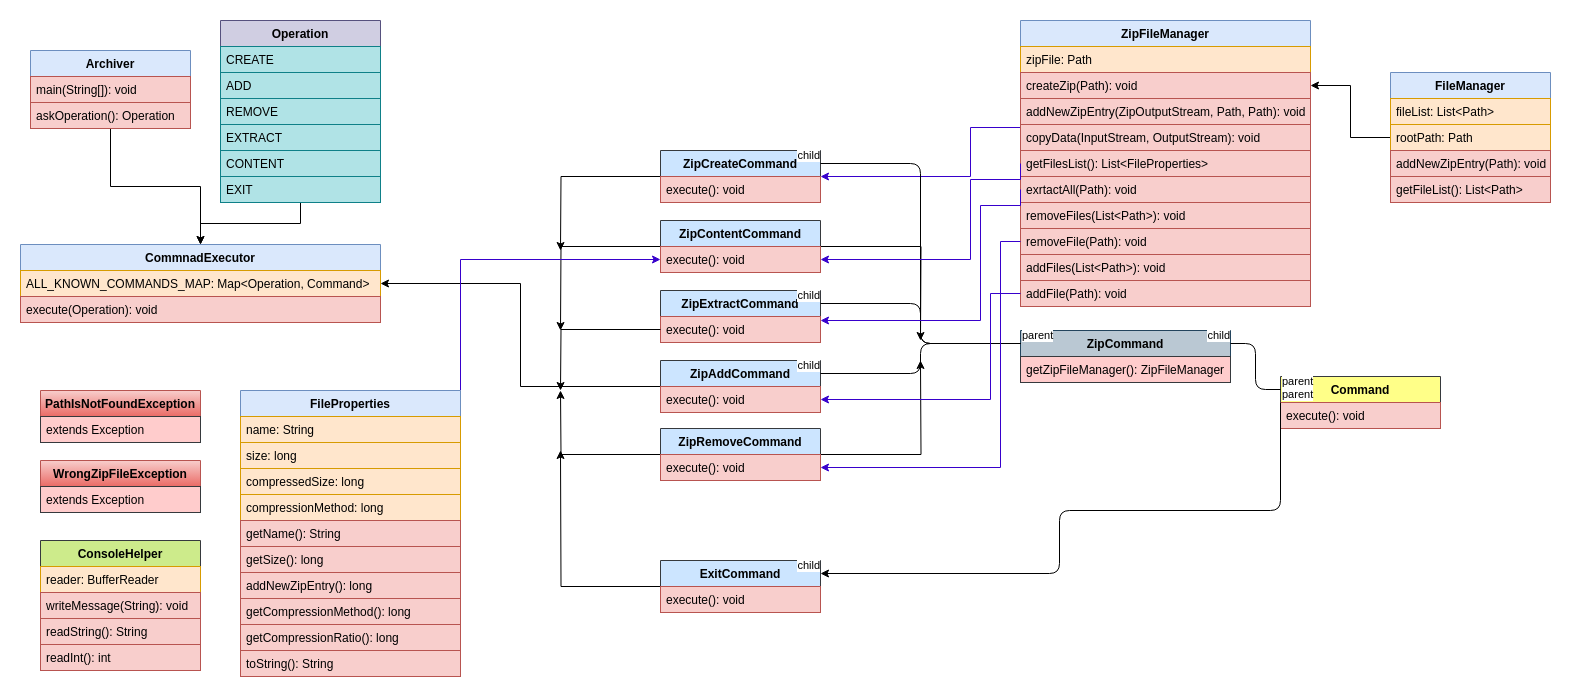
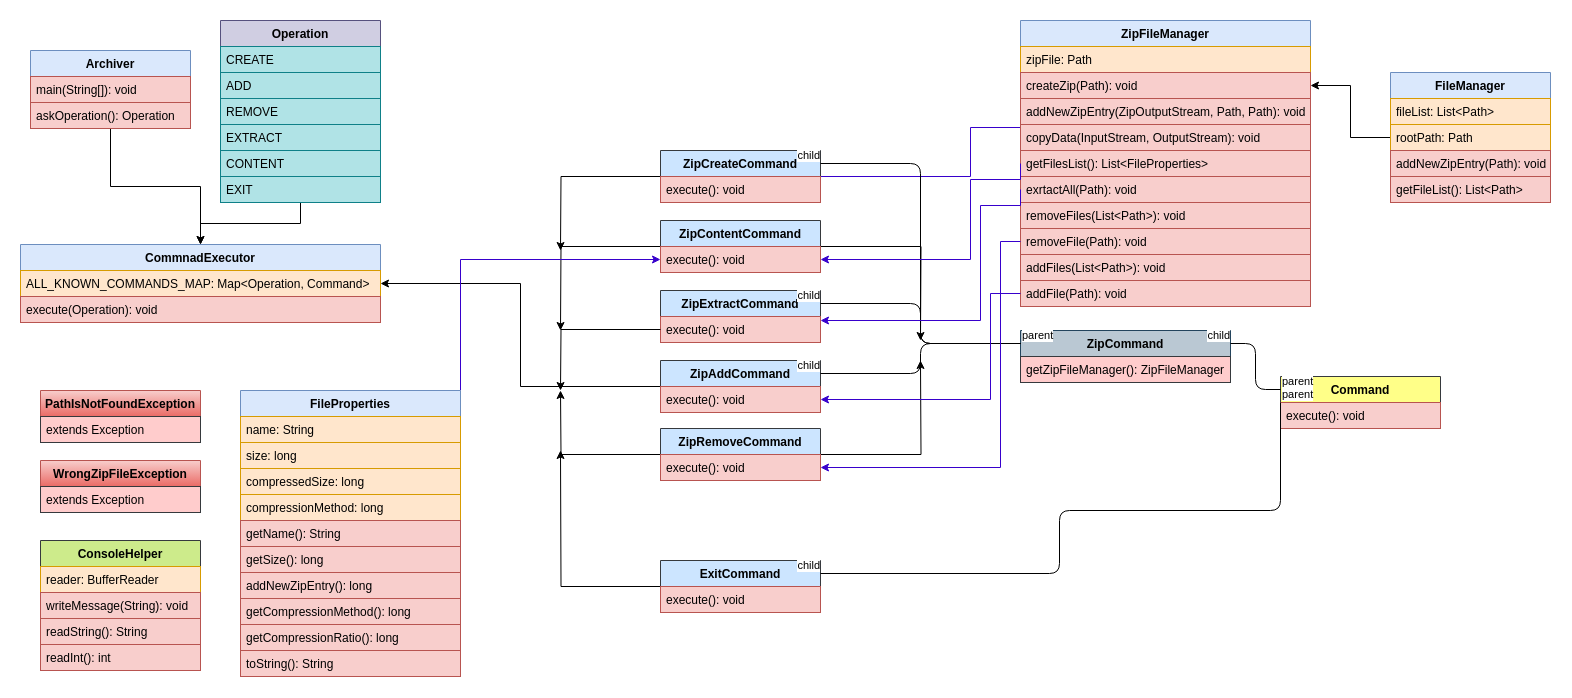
(828, 177) -> (826, 177)
(829, 574) -> (827, 574)
